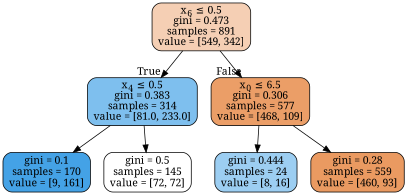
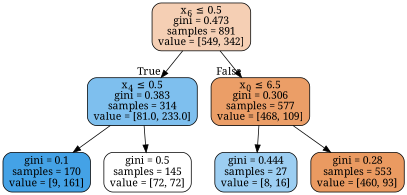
(256, 172) -> (256, 172)
(358, 172) -> (358, 172)
